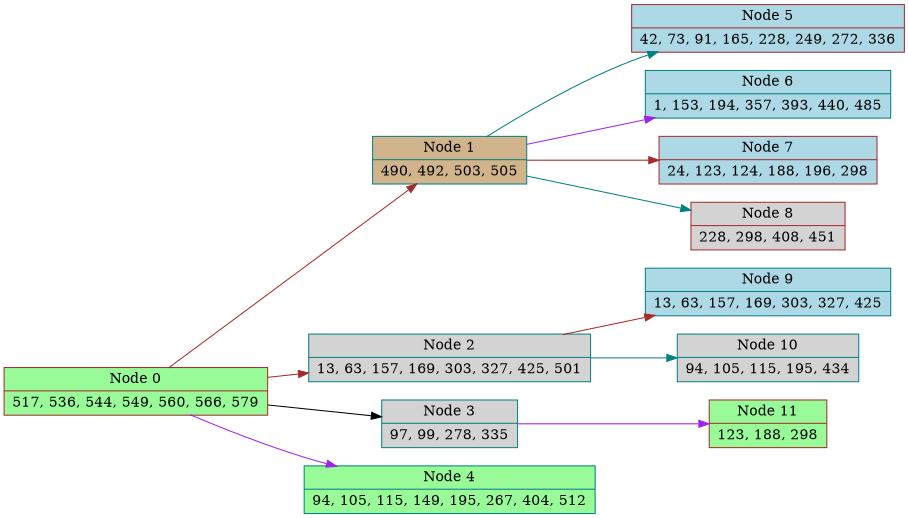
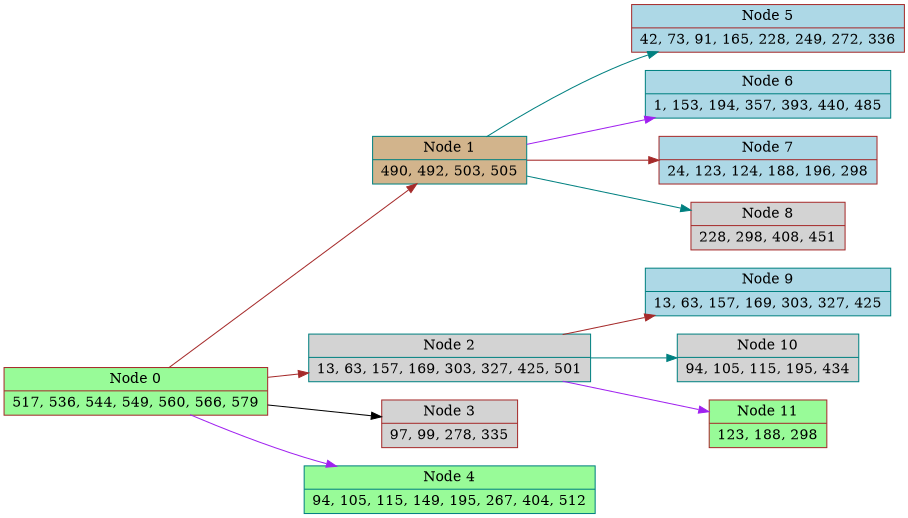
(450, 424) -> (450, 424)
(608, 424) -> (631, 395)
